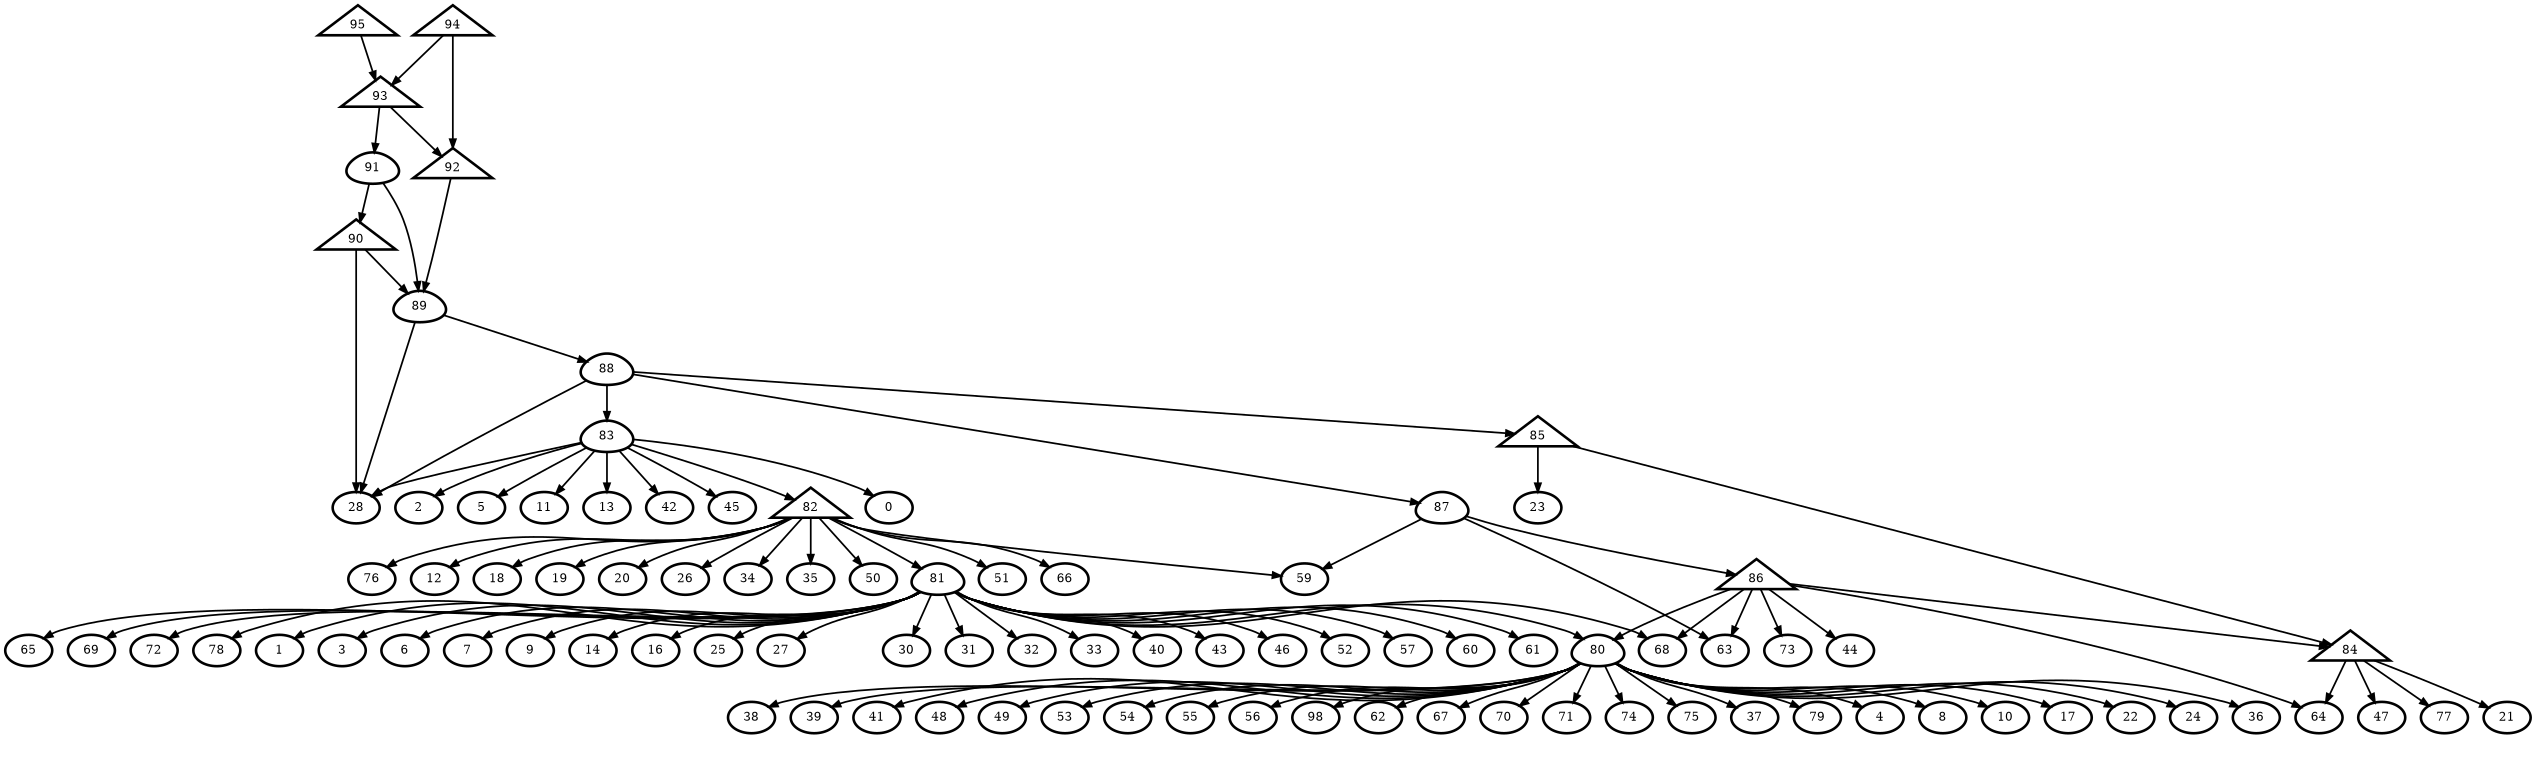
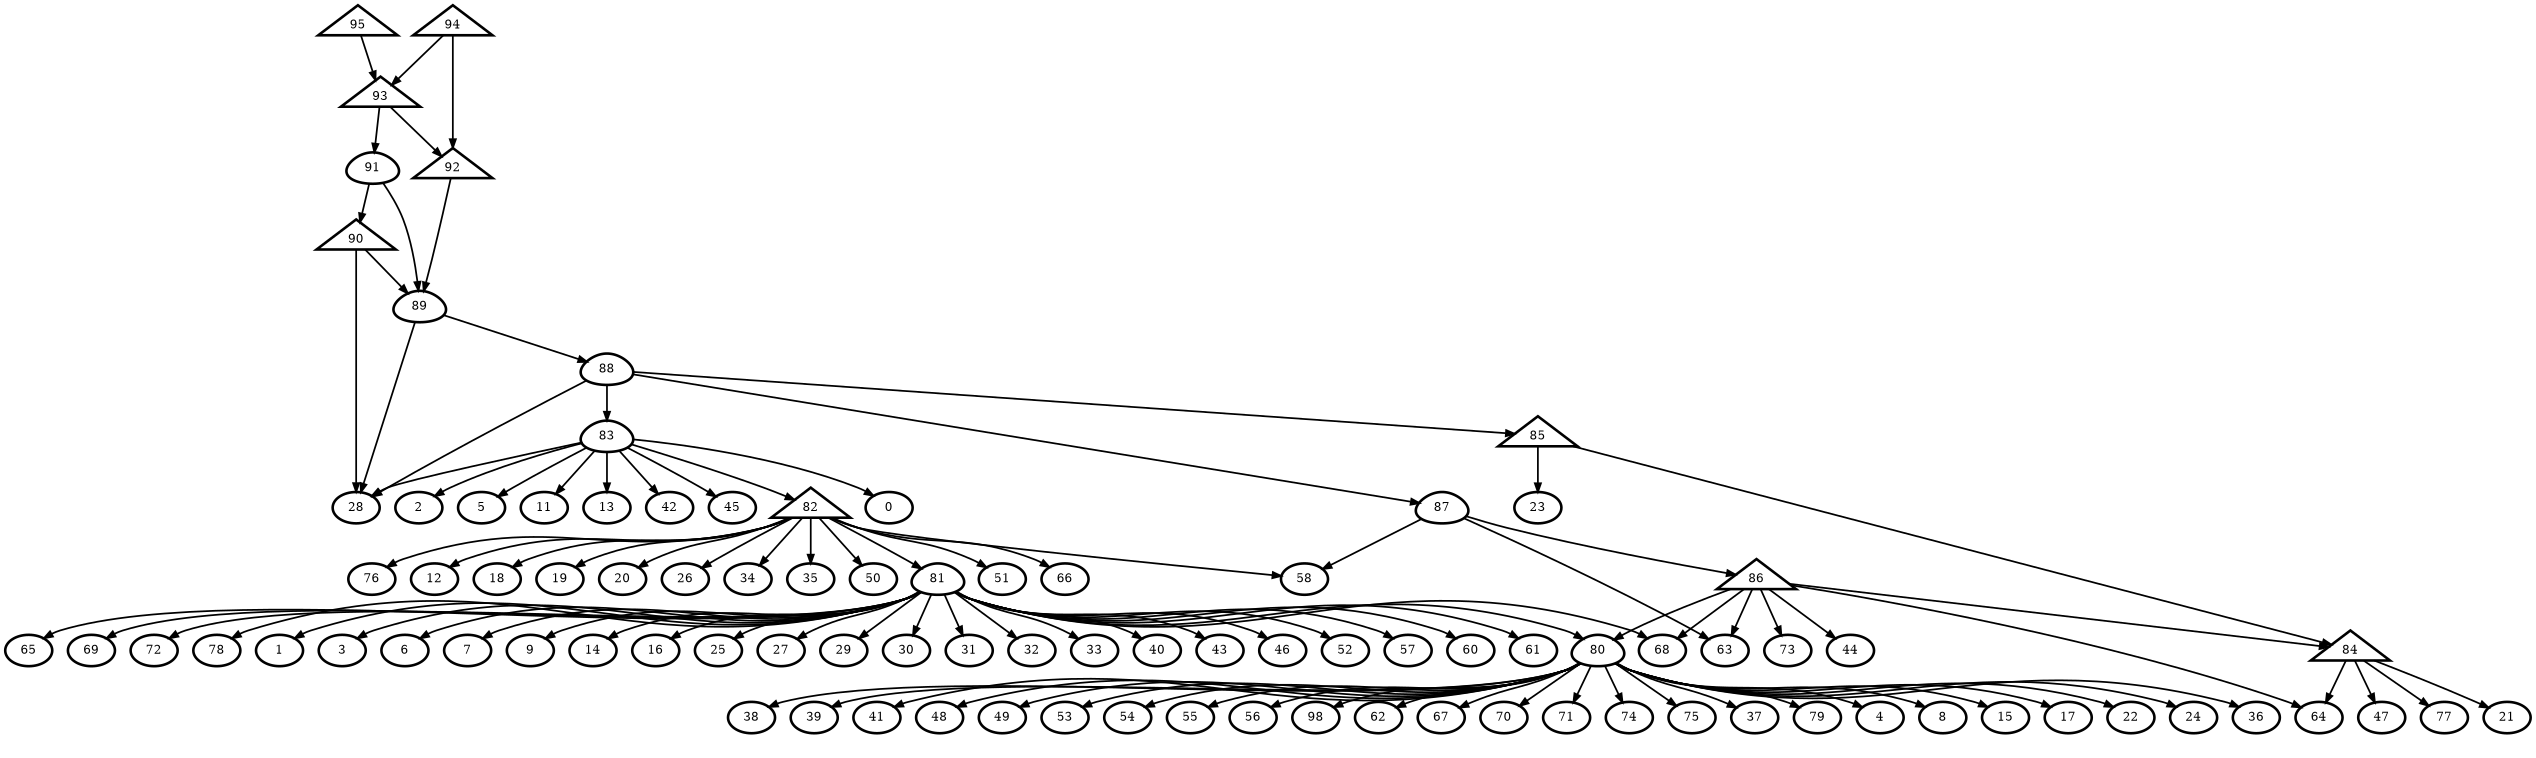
(1305, 579) -> (1305, 579)
none -> (844, 651)
(2006, 718) -> (2006, 718)
